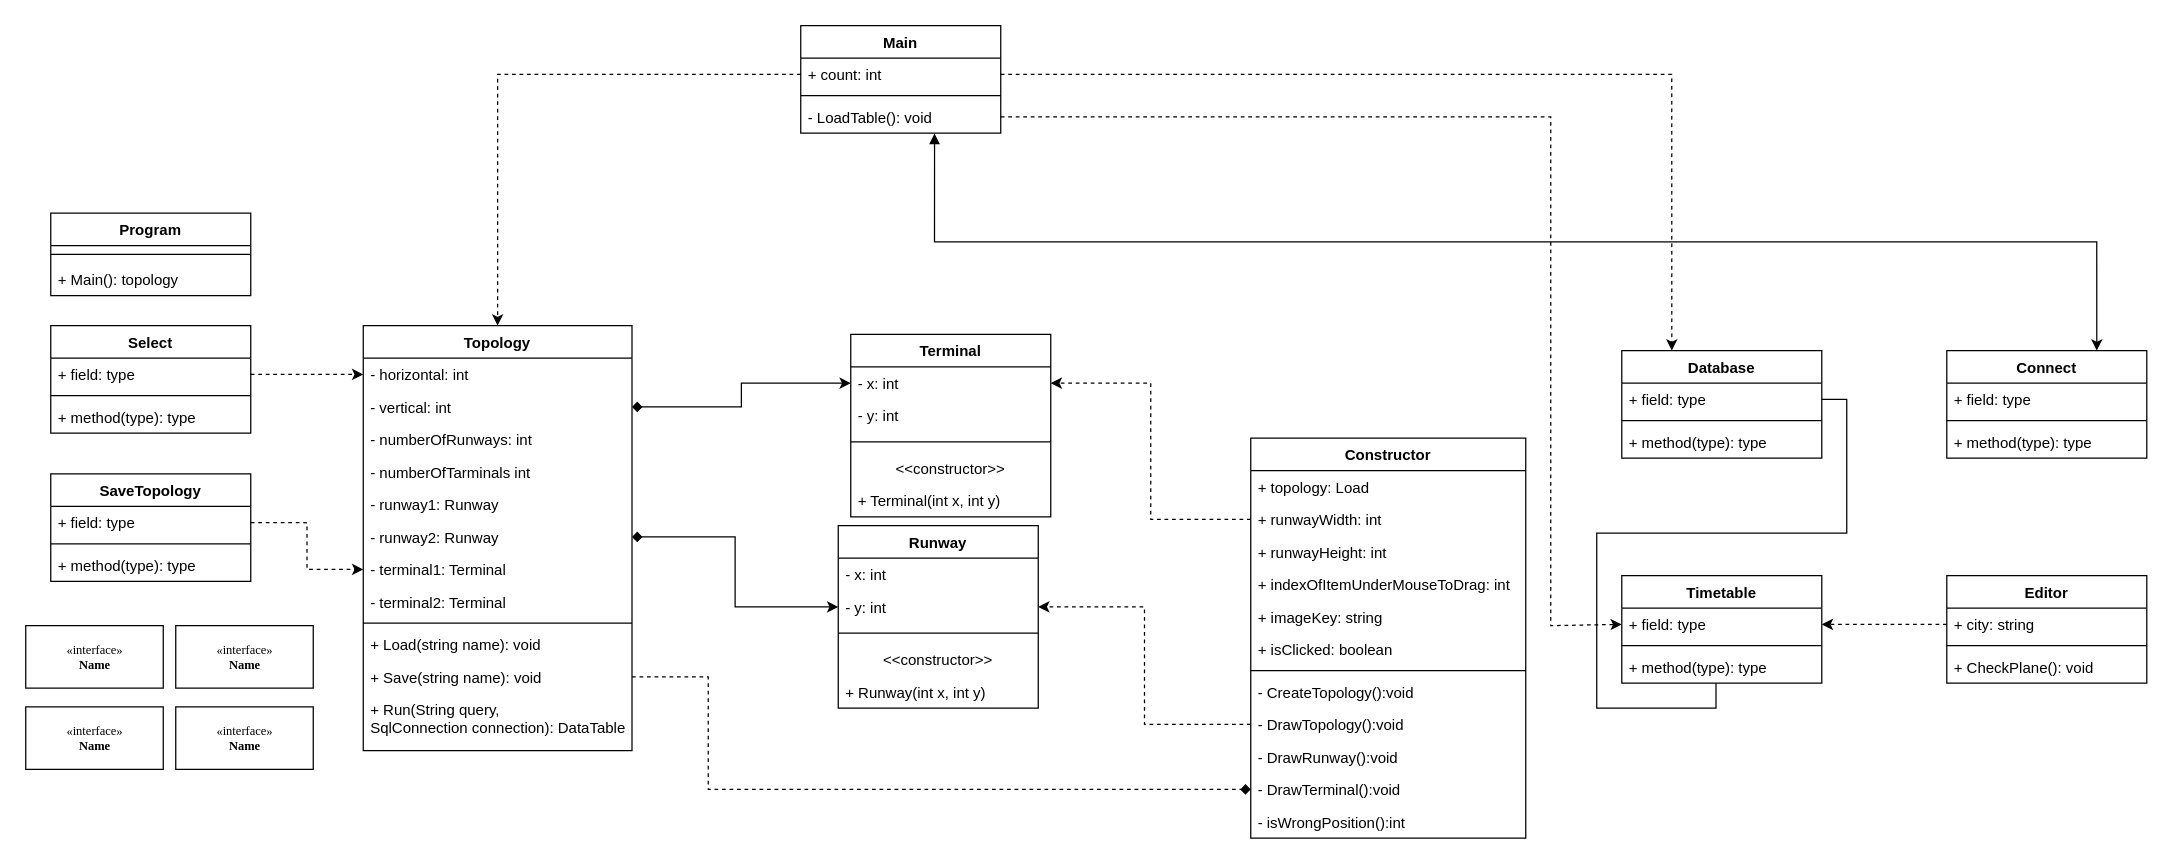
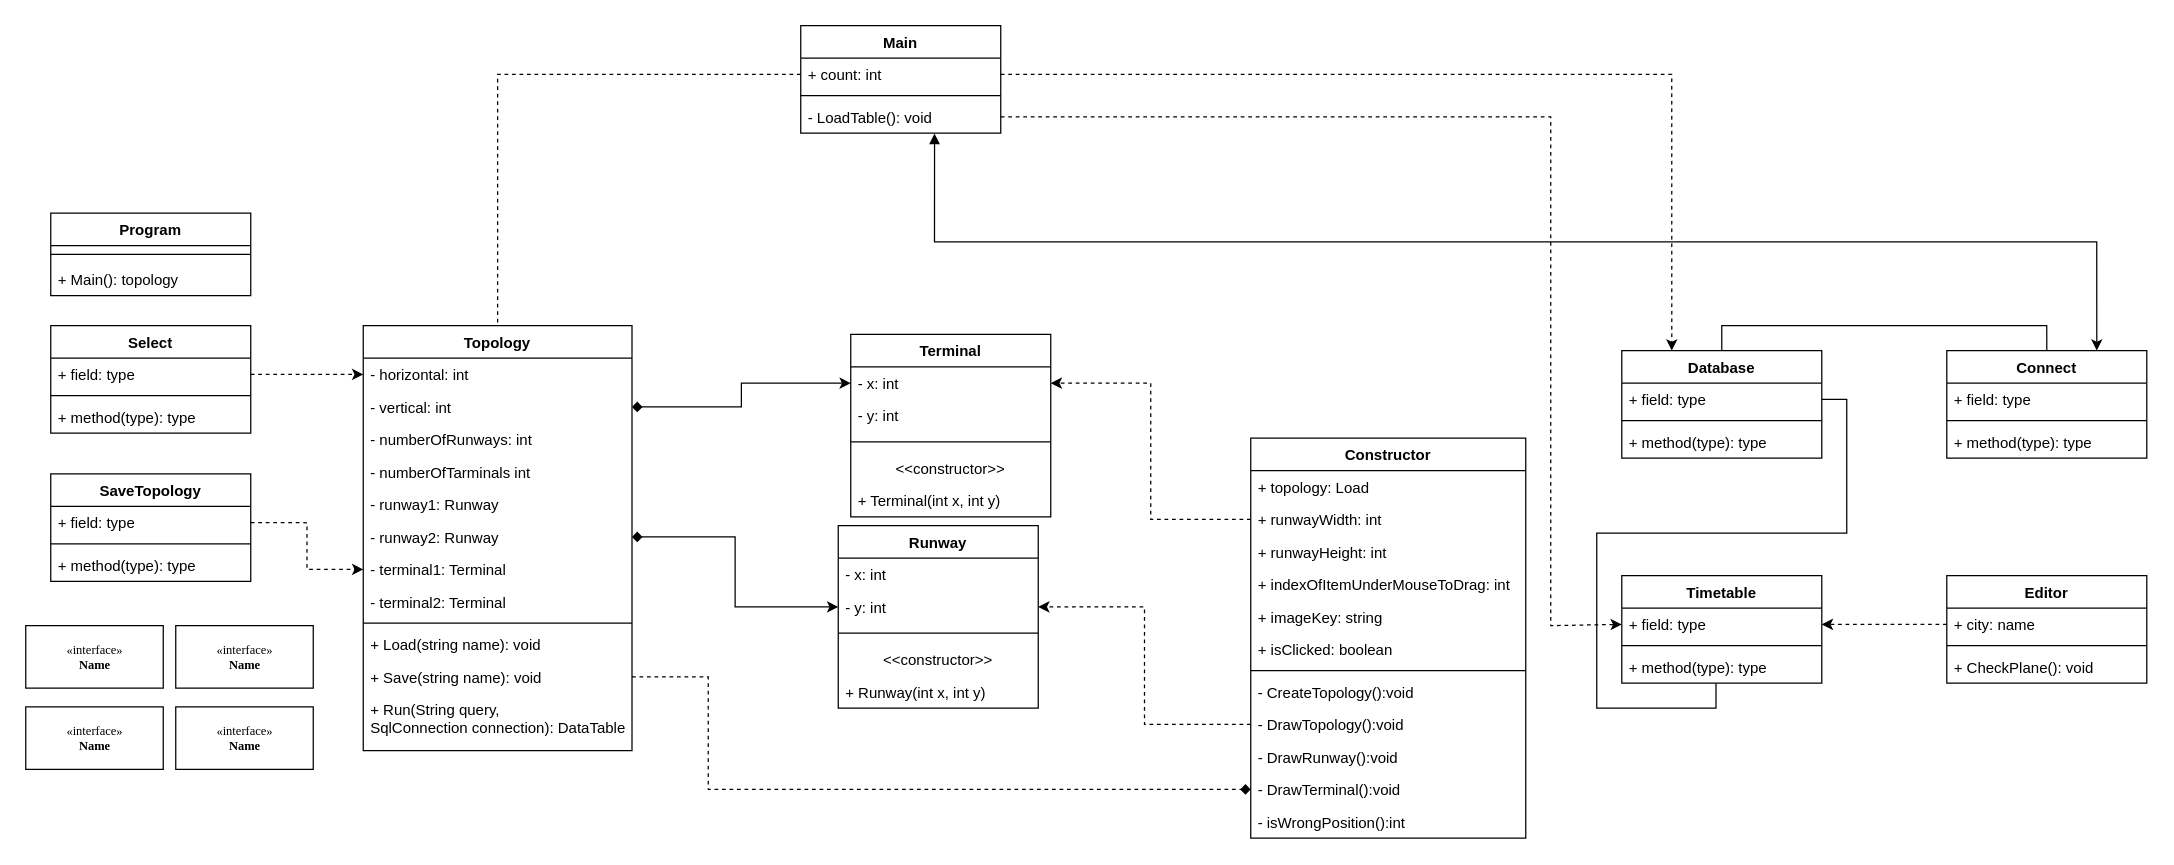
(498, 315) -> (498, 319)
none -> (1885, 326)
(2003, 625) -> (1996, 625)
